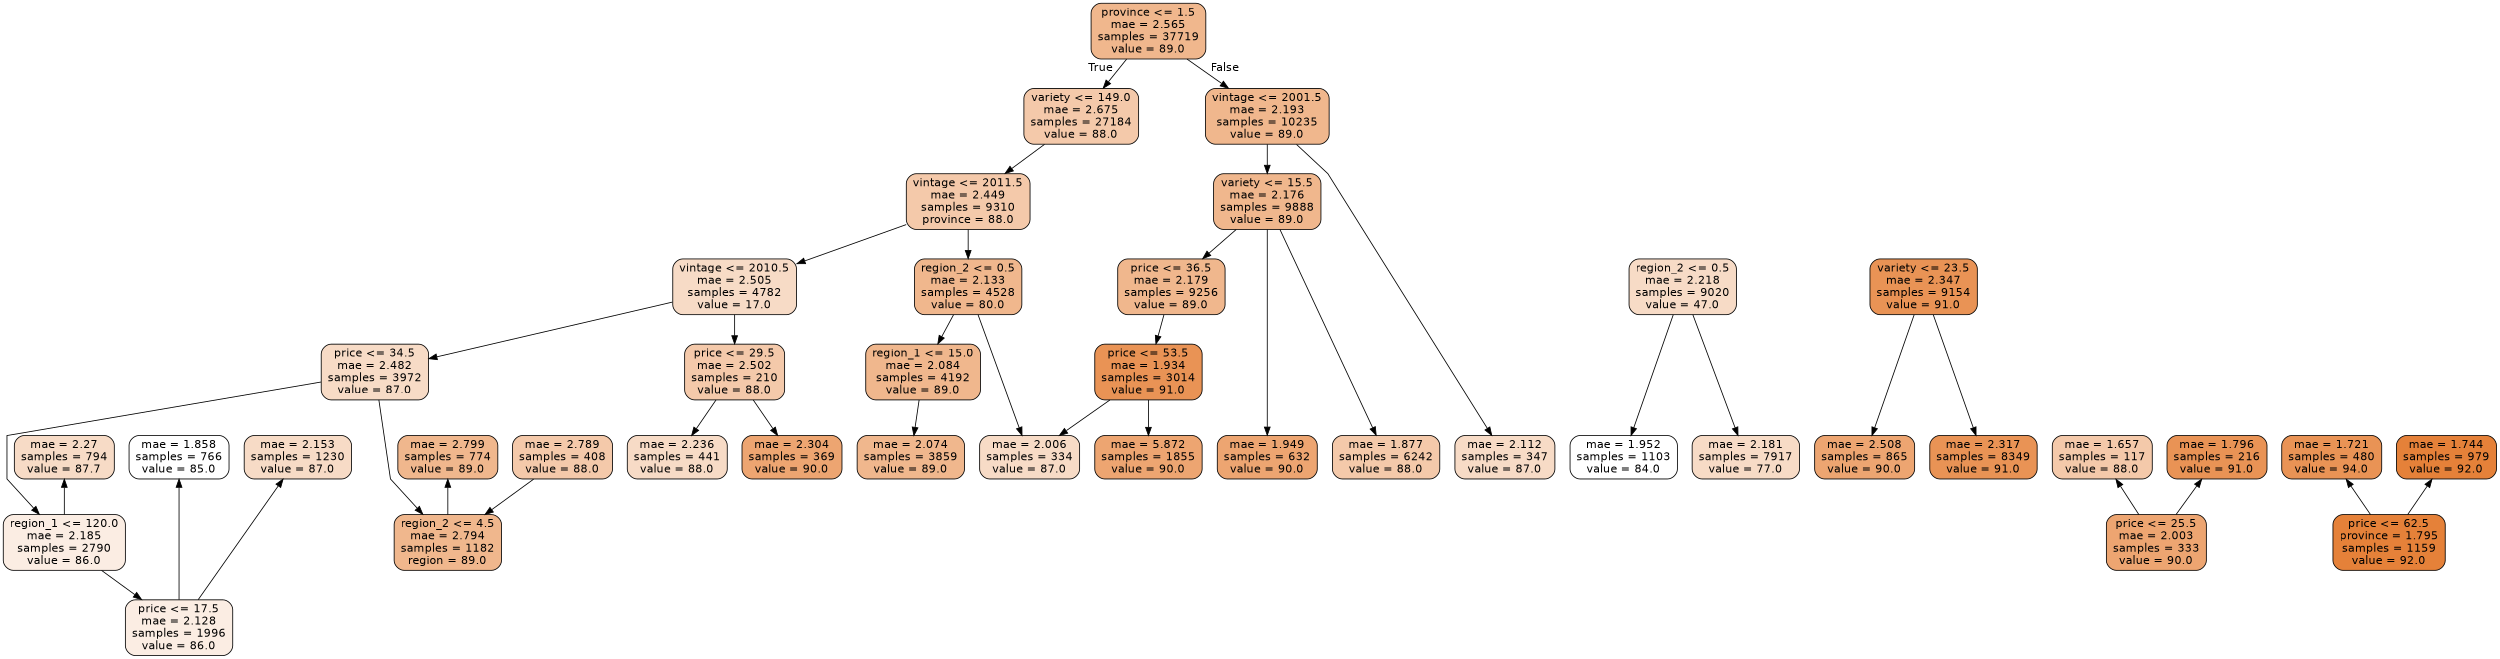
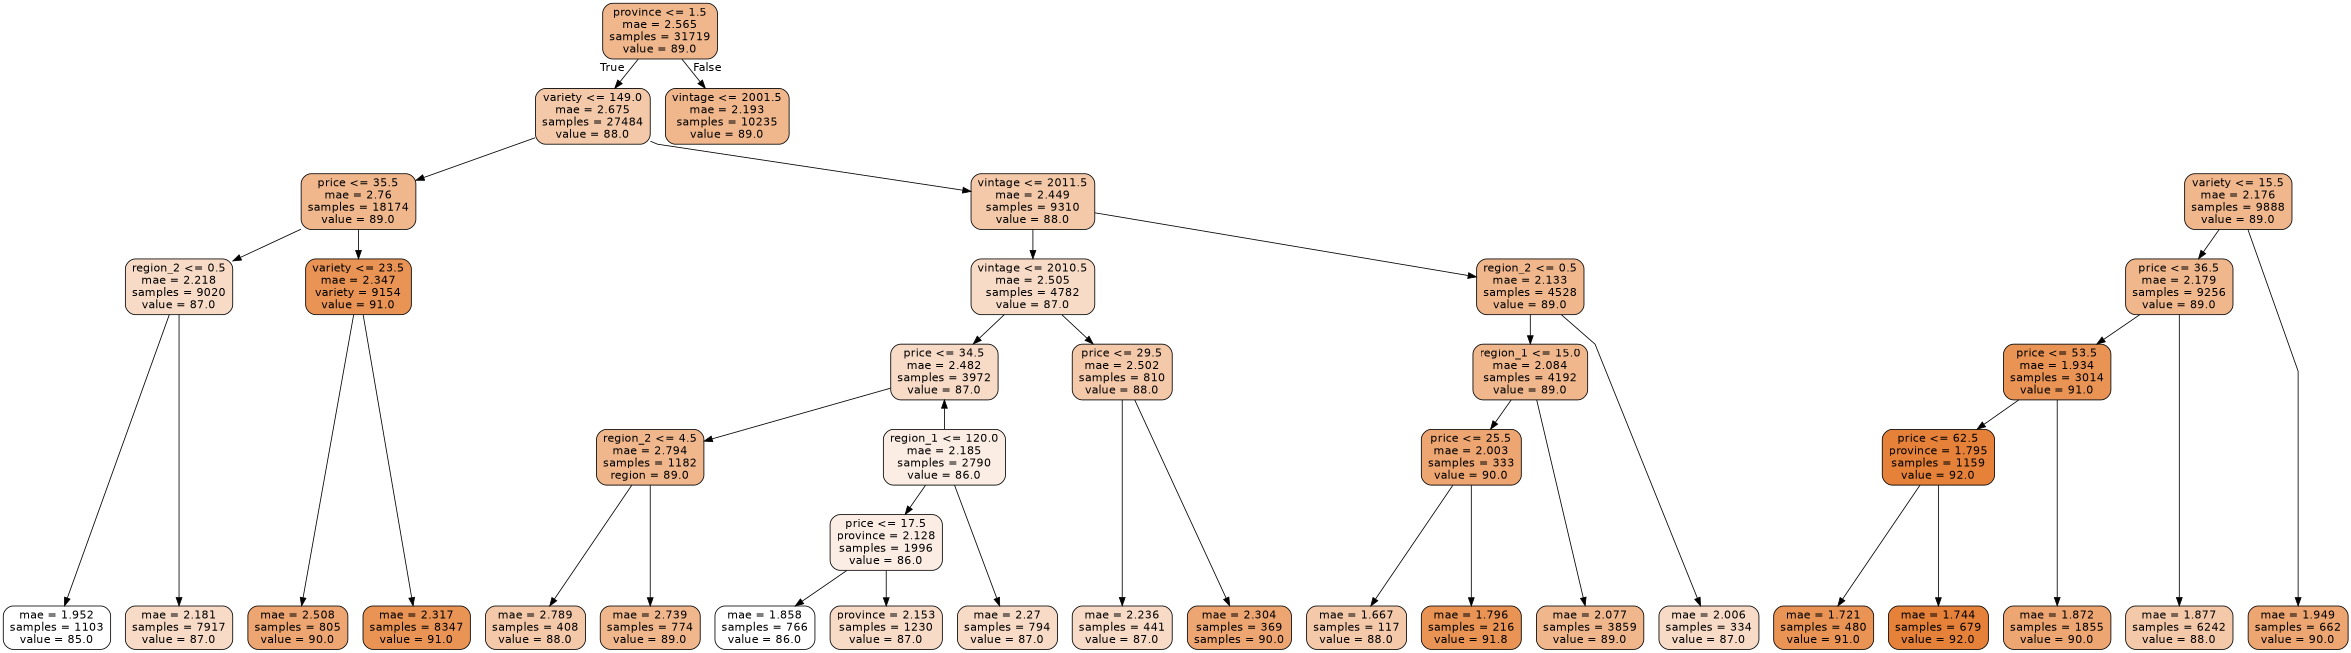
(1148, 31) -> (660, 31)
(1081, 116) -> (593, 116)
(1267, 155) -> none
none -> (359, 202)
(968, 202) -> (1033, 202)
(735, 287) -> (1033, 287)
(968, 287) -> (1530, 287)
(1683, 287) -> (179, 287)
(1924, 287) -> (359, 287)
(1326, 329) -> (2179, 456)
(735, 372) -> (1122, 372)
none -> (1503, 411)
(1088, 415) -> (2001, 412)
(123, 416) -> (944, 419)
(64, 457) -> (1008, 628)
(179, 457) -> (765, 628)
(298, 457) -> (886, 628)
(448, 457) -> (650, 628)
(677, 457) -> (1122, 628)
(792, 457) -> (1239, 628)
(911, 457) -> (1590, 628)
(1148, 457) -> (2057, 628)
(1267, 457) -> (2298, 628)
(1505, 457) -> none
(1624, 457) -> (57, 628)
(1746, 457) -> (179, 628)
(1865, 457) -> (298, 628)
(1983, 457) -> (417, 628)
(2102, 457) -> (1357, 628)
(2217, 457) -> (1471, 628)
(2332, 457) -> (1824, 628)
(2446, 457) -> (1938, 628)
(513, 494) -> (593, 542)
(179, 628) -> (886, 542)
